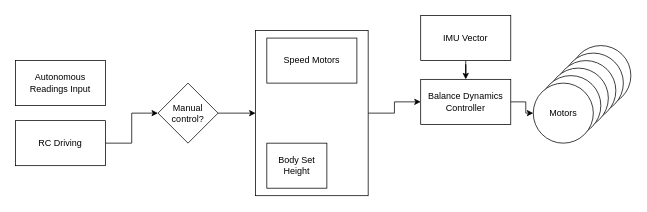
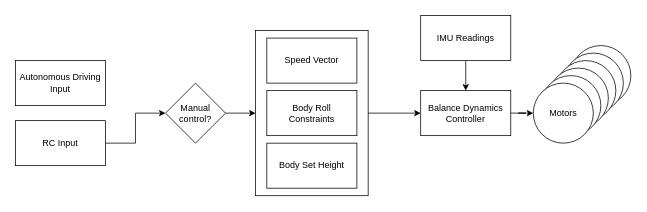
(465, 38) -> (465, 38)
(312, 60) -> (312, 60)
(60, 83) -> (60, 83)
(465, 102) -> (465, 113)
(188, 113) -> (195, 113)
none -> (312, 113)
(60, 143) -> (60, 143)
(297, 165) -> (312, 165)
